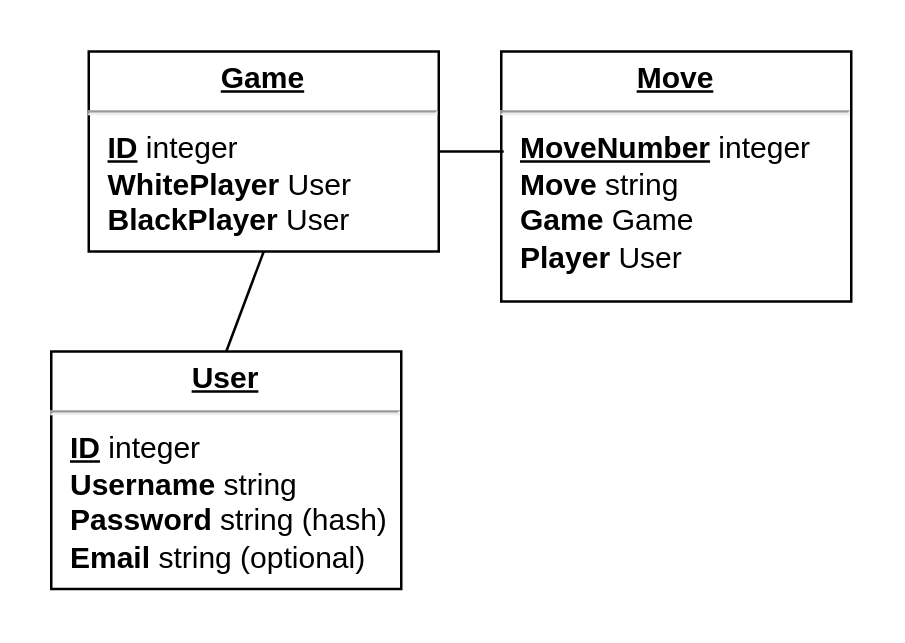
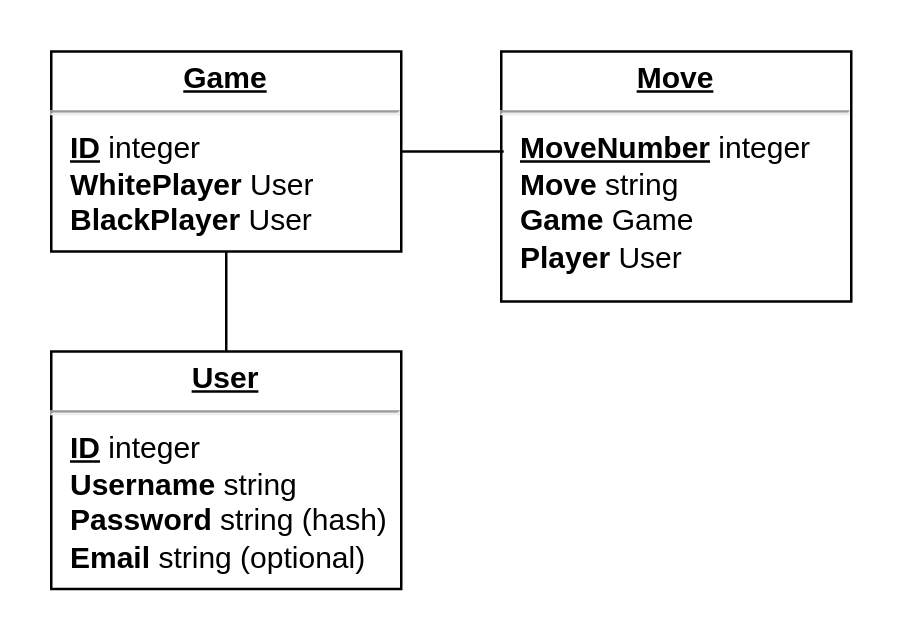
(264, 151) -> (226, 151)
